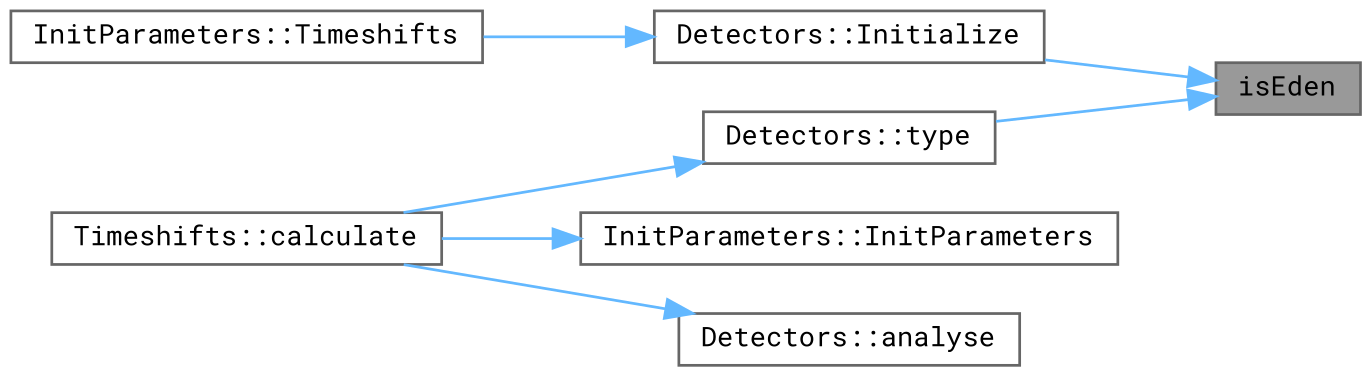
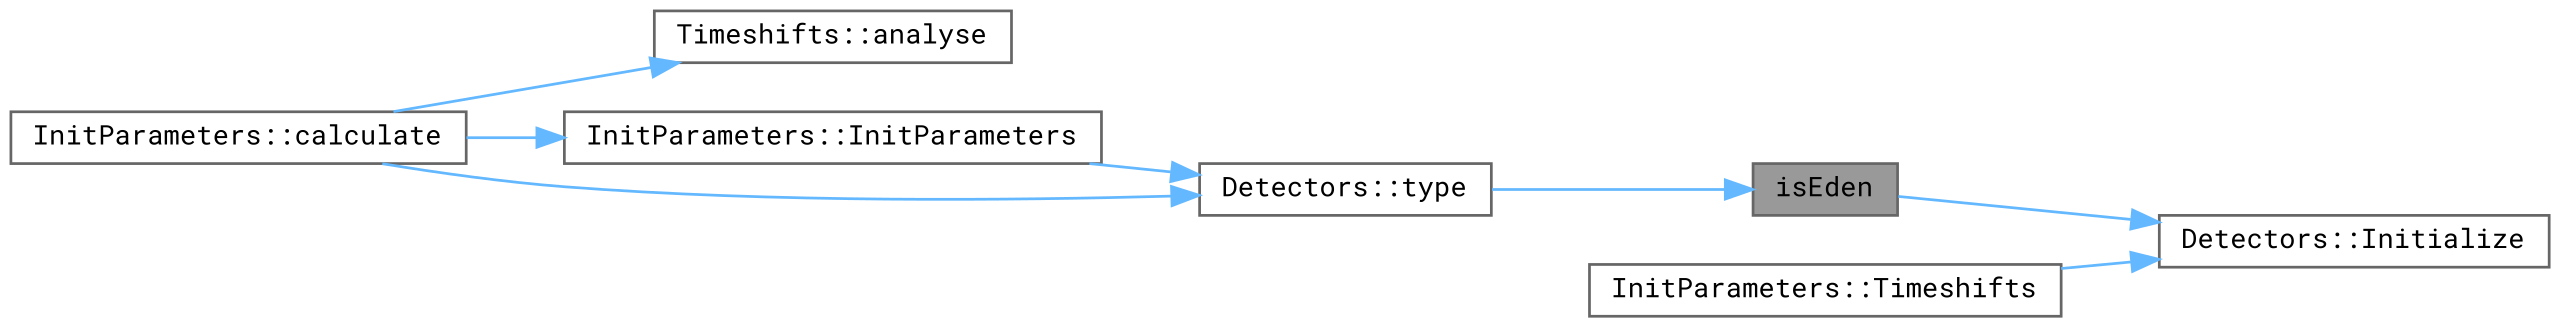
(1117, 68) -> (2015, 208)
none -> (1130, 168)
(247, 239) -> (239, 138)
(849, 339) -> (833, 37)
